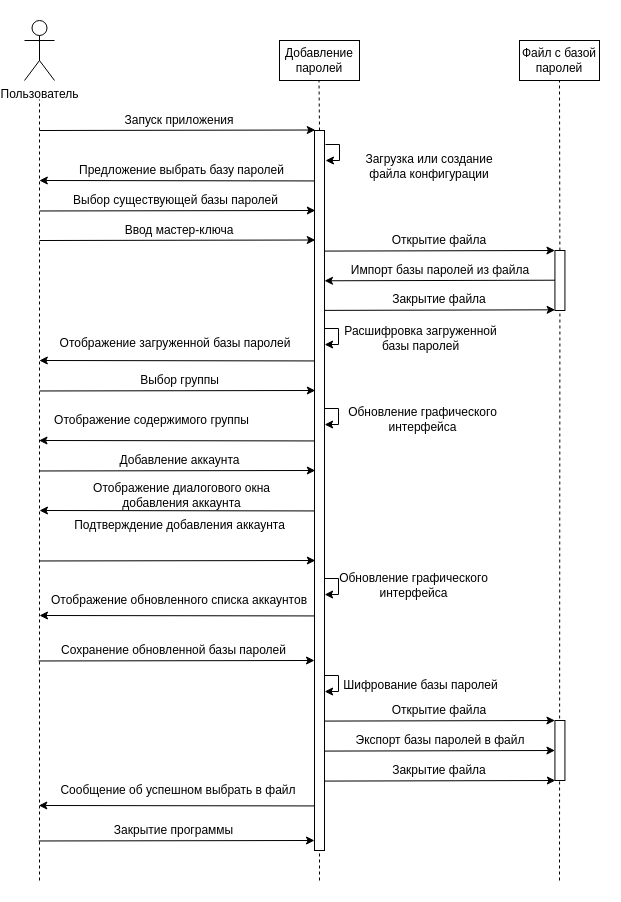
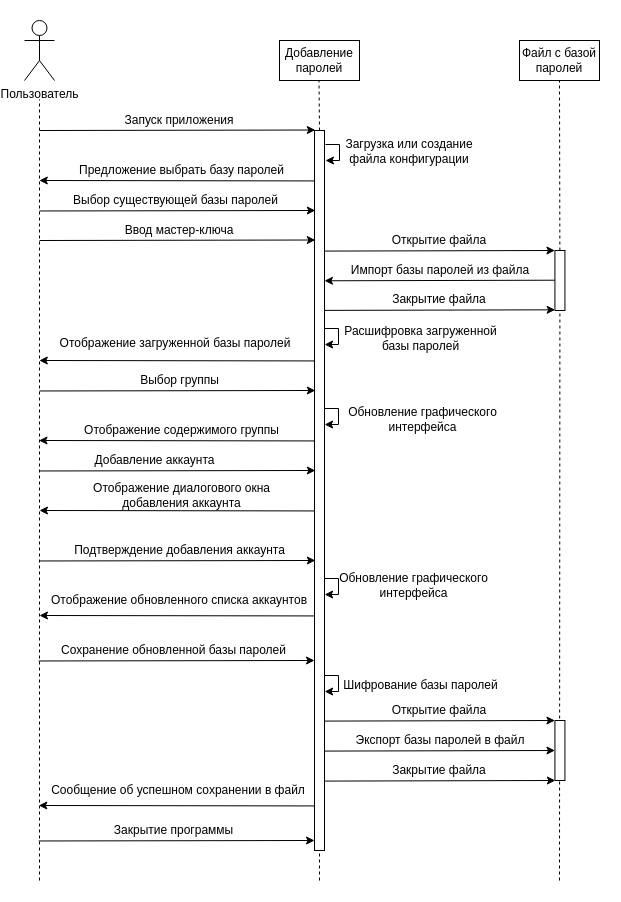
(430, 167) -> (410, 152)
(152, 421) -> (182, 431)
(180, 461) -> (155, 461)
(180, 526) -> (180, 551)
(179, 791) -> (179, 791)
